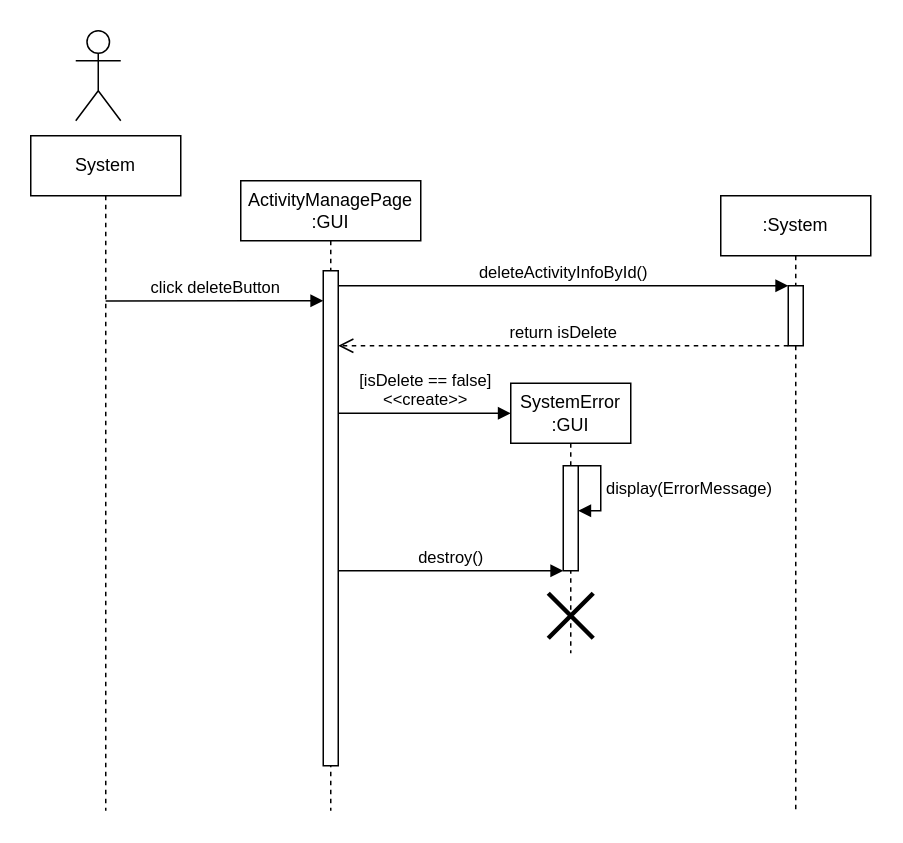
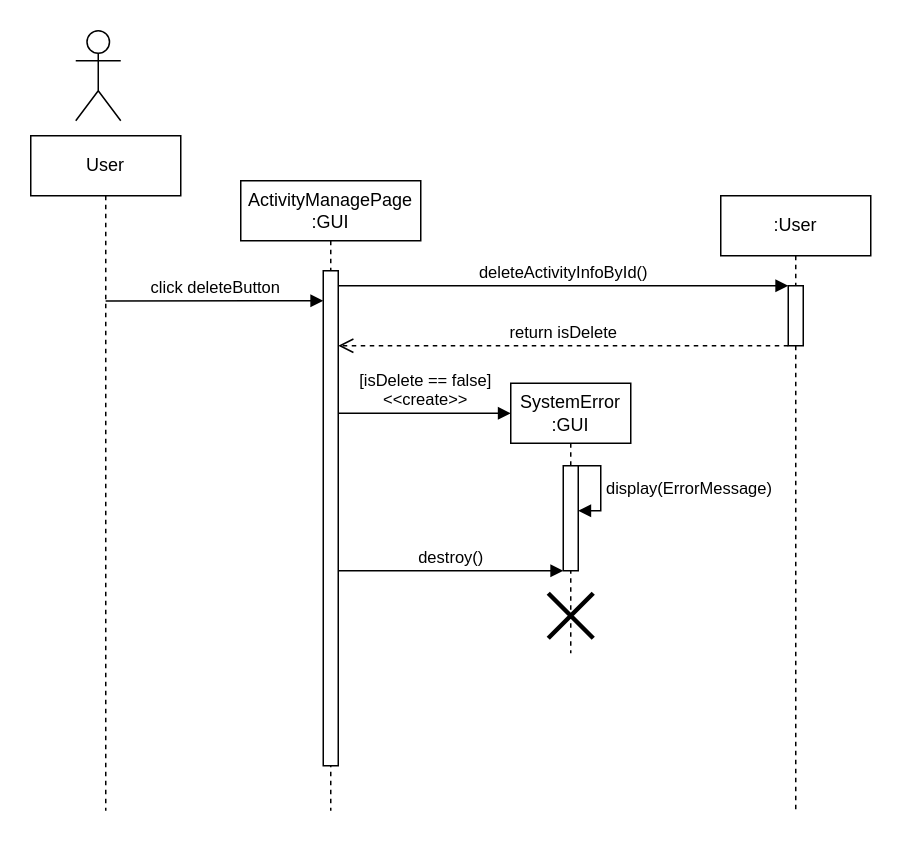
(106, 166) -> (106, 166)
(796, 226) -> (796, 226)
